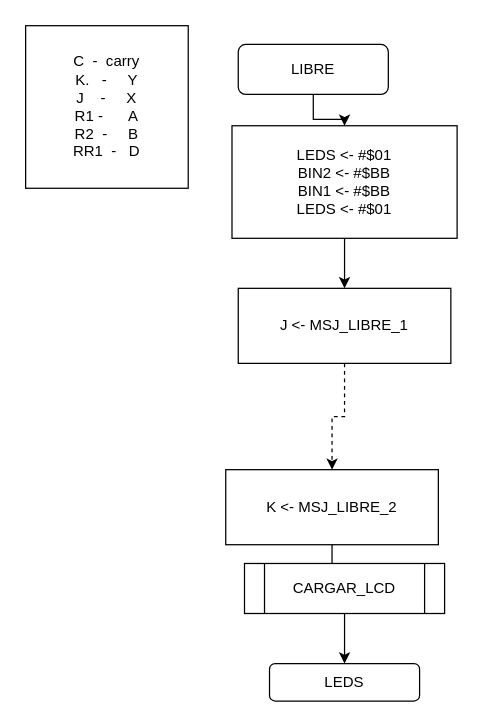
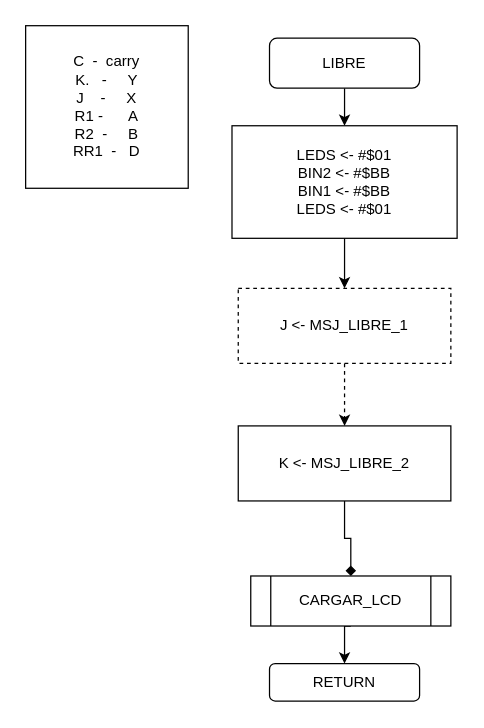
(313, 69) -> (344, 63)
(344, 326) -> (344, 326)
(332, 507) -> (344, 463)
(344, 588) -> (351, 601)
(344, 682) -> (344, 682)
